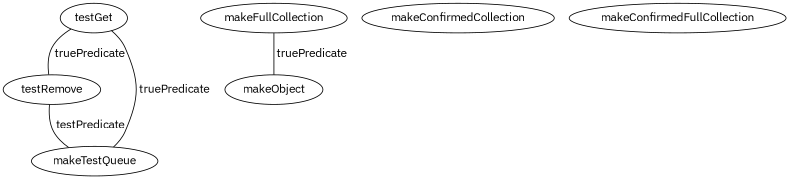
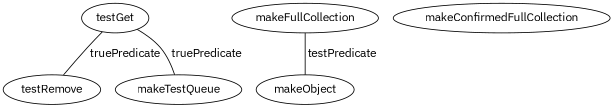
(458, 18) -> none
(311, 54) -> (341, 54)
(52, 129) -> none
